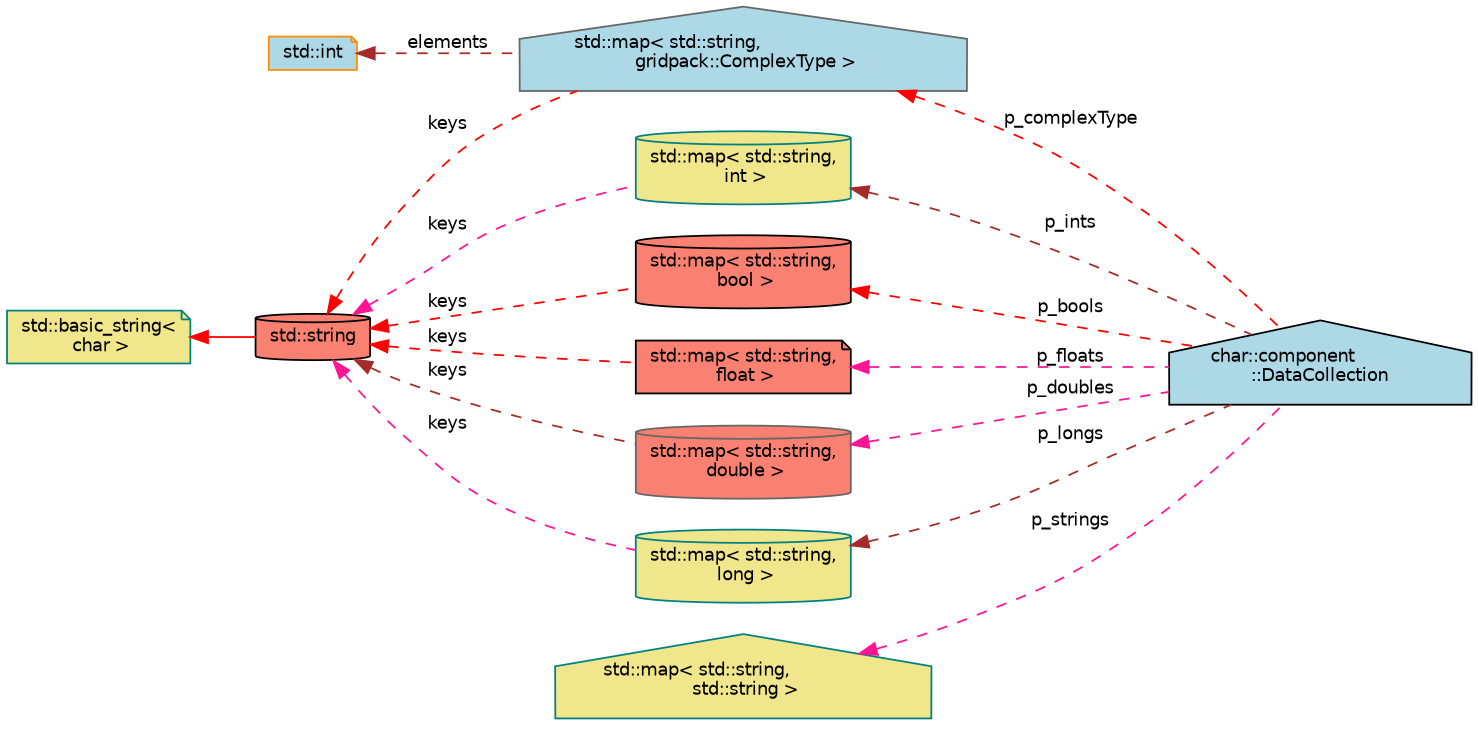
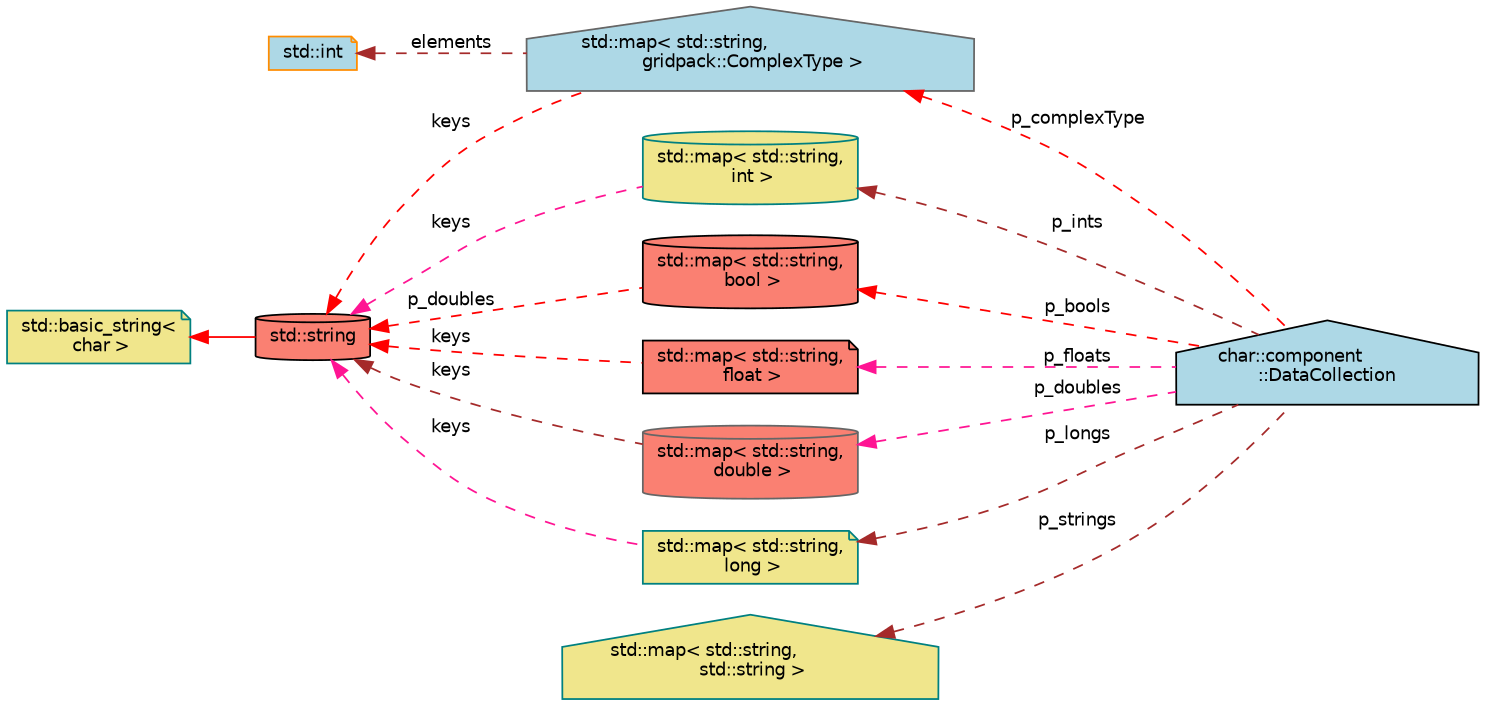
(445, 303) -> (449, 301)
(1098, 557) -> (1111, 550)
(743, 566) -> (750, 557)
